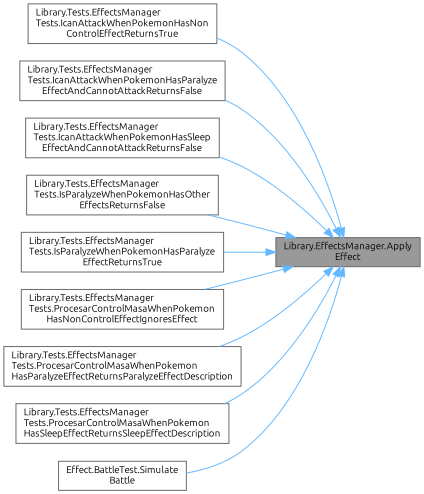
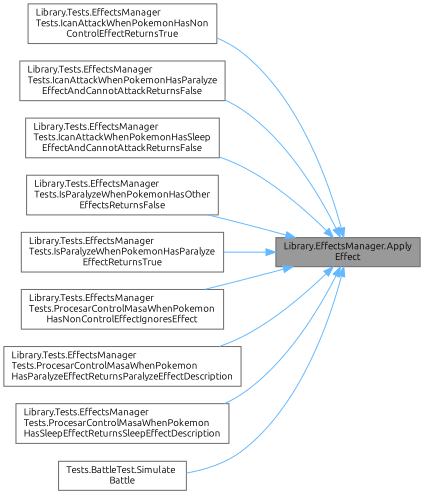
(122, 476) -> (122, 476)
